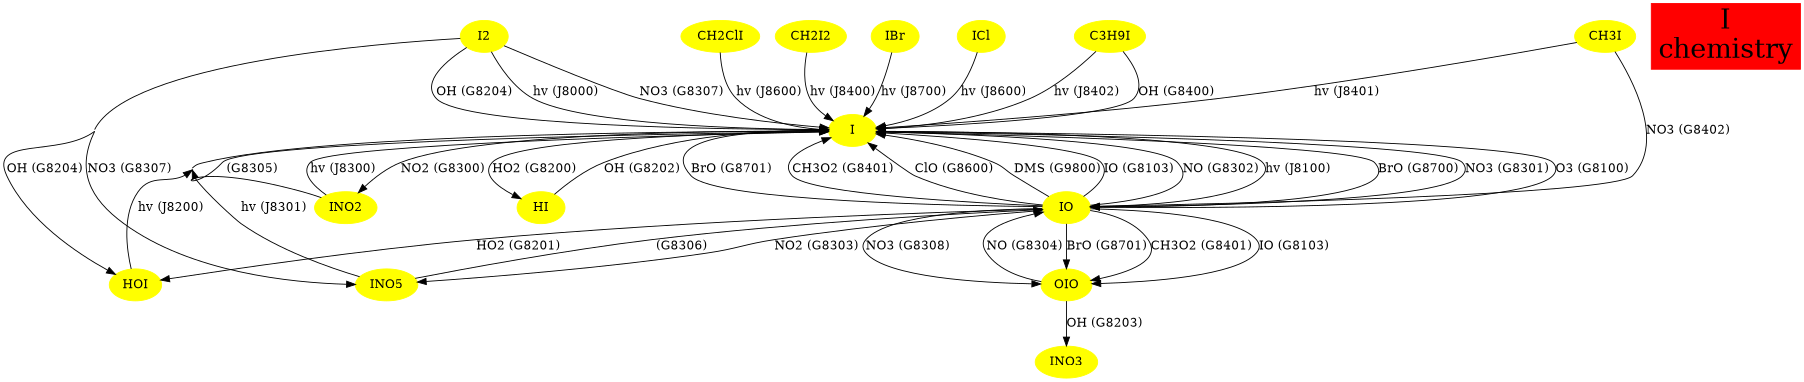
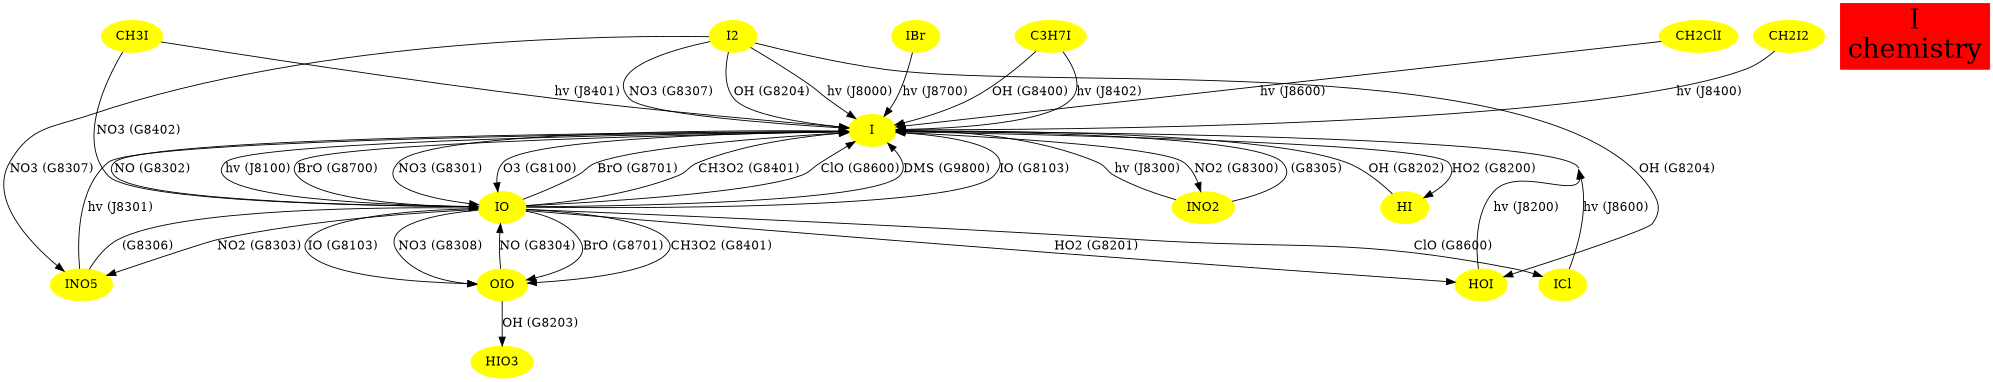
(1110, 36) -> (1051, 36)
none -> (1031, 233)
(1066, 362) -> (502, 362)
